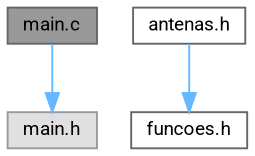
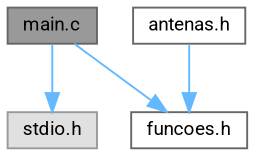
none -> (113, 72)
(52, 130) -> (52, 130)
